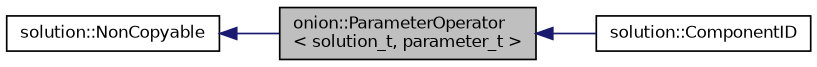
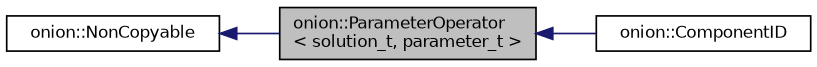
(113, 34) -> (113, 34)
(703, 34) -> (703, 34)
